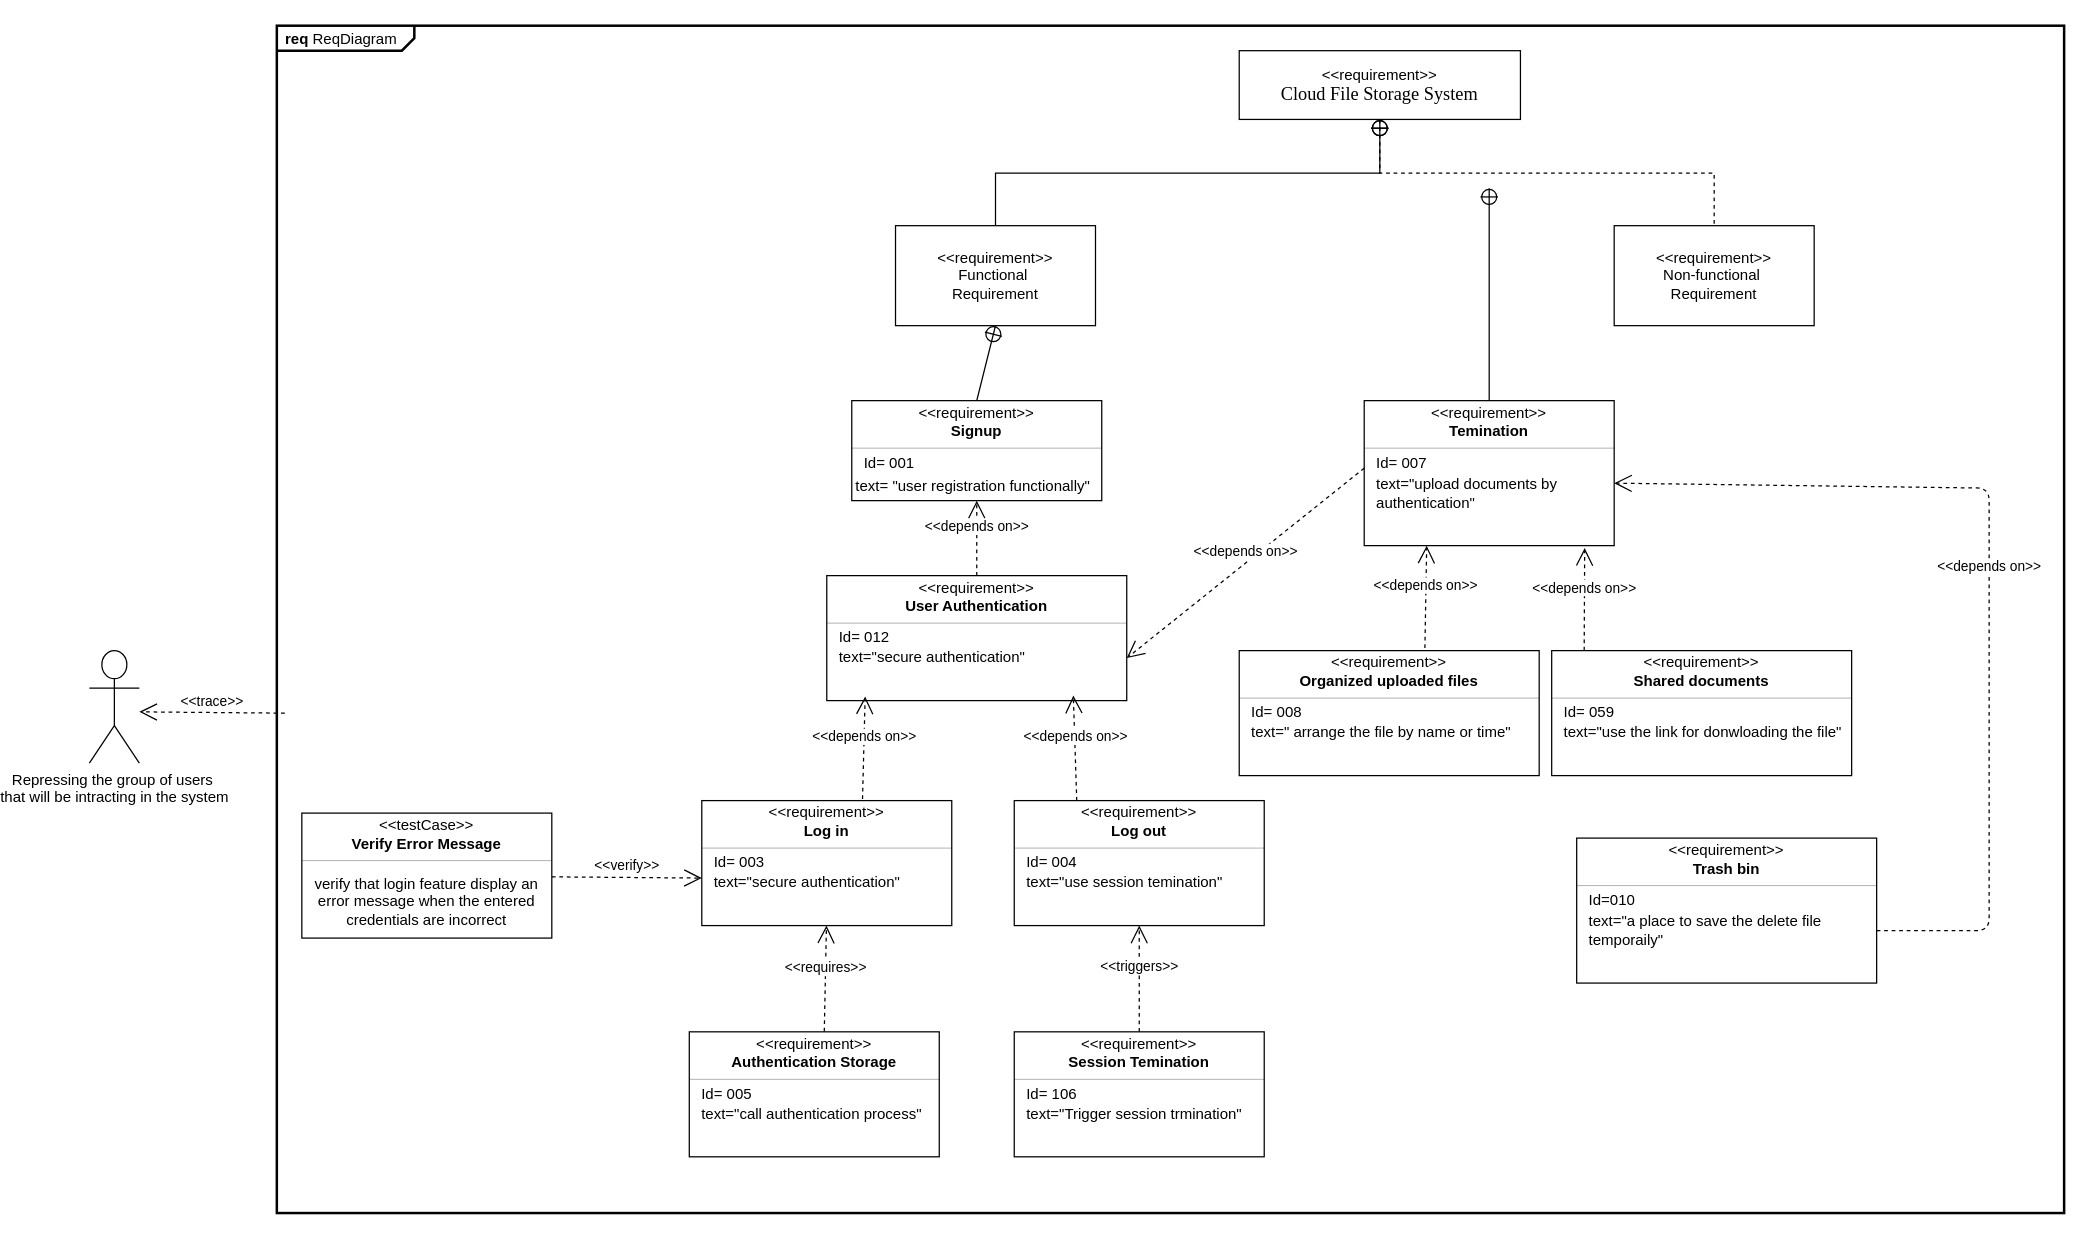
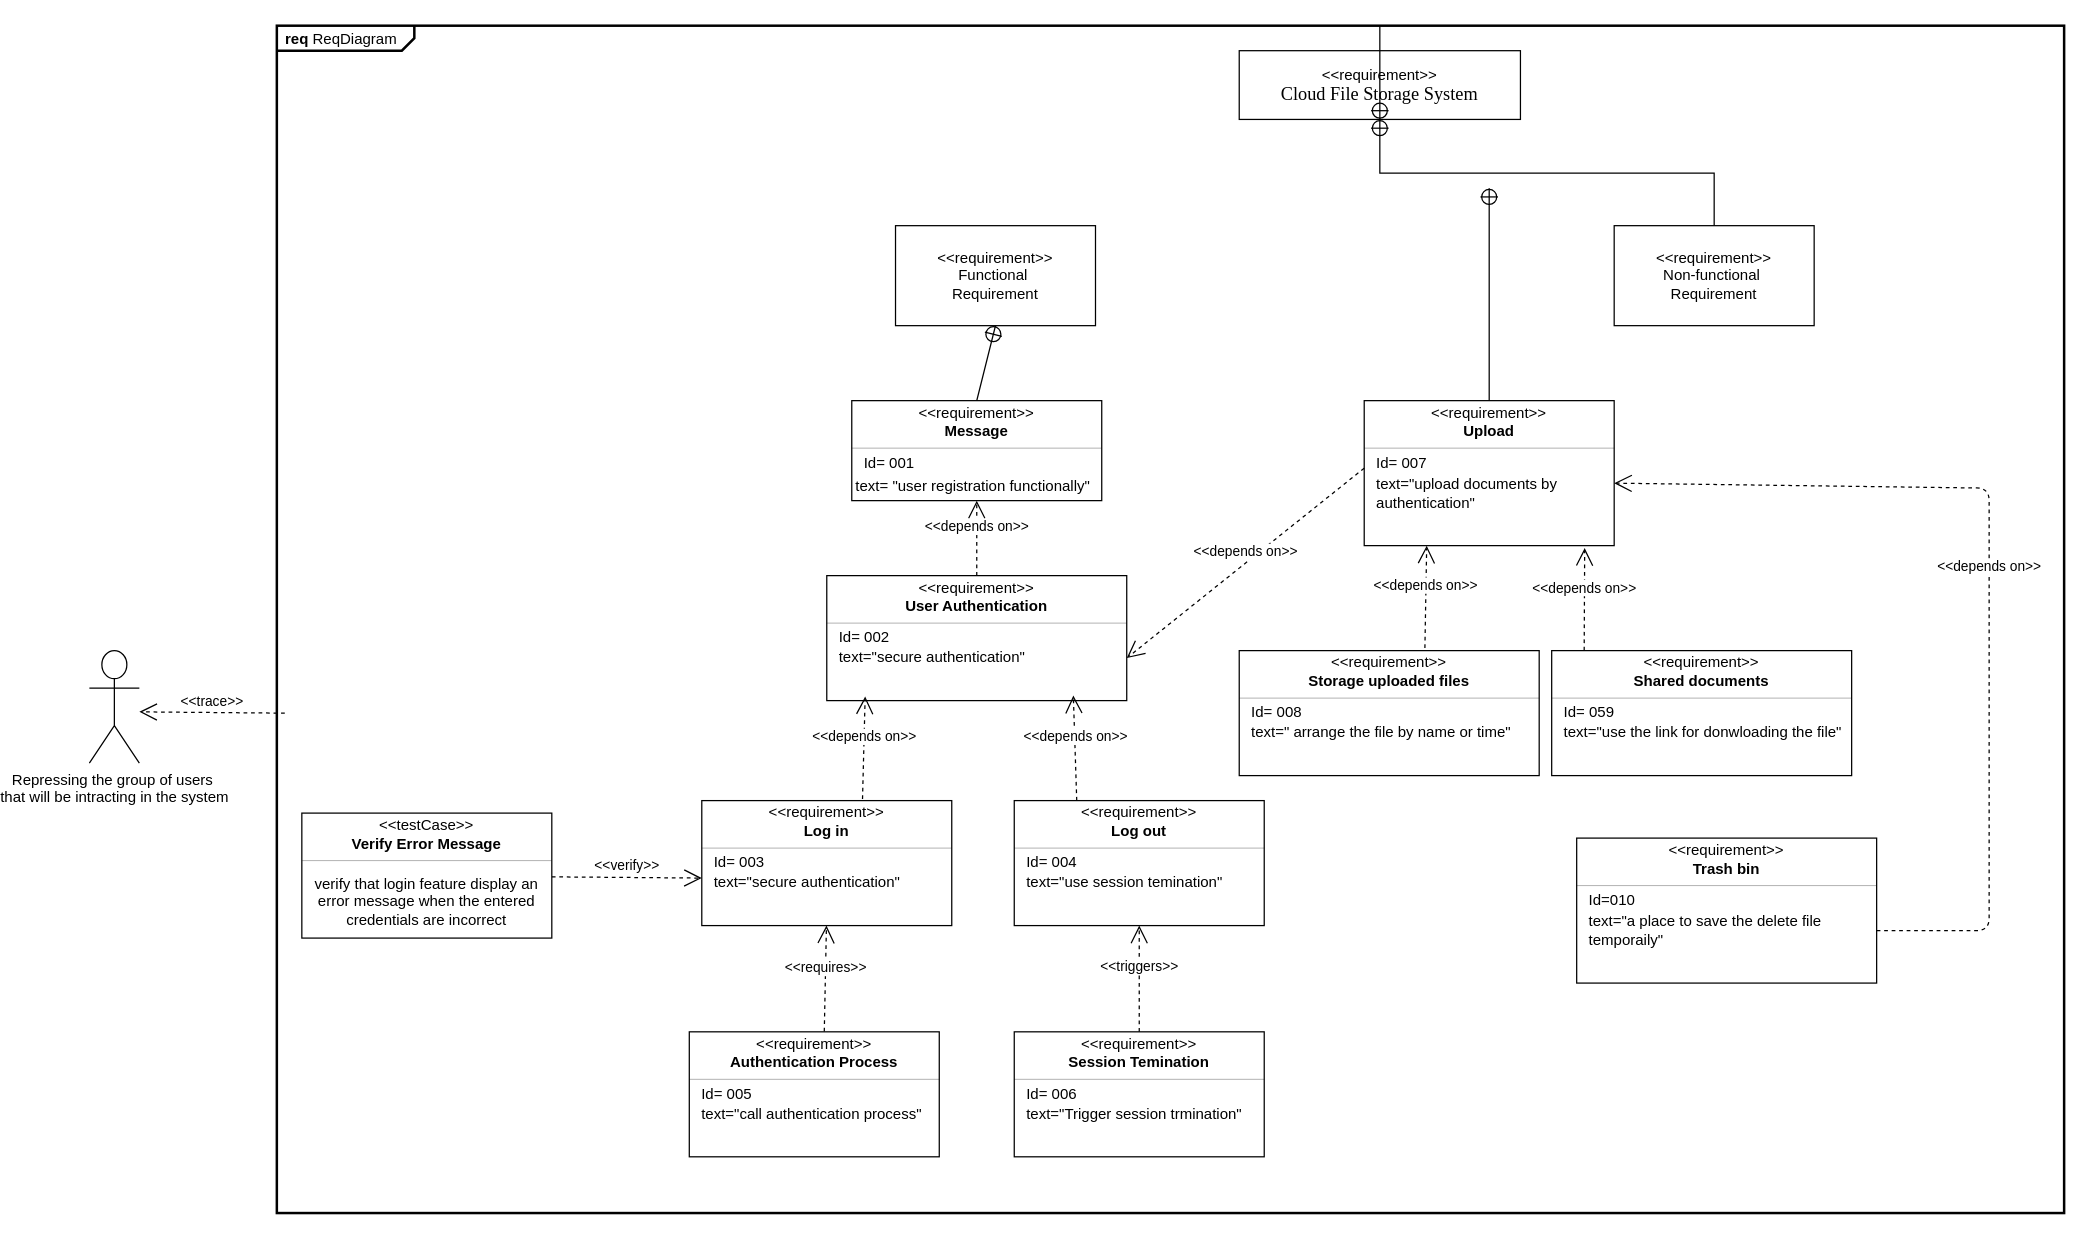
(1161, 173) -> (1380, 72)
(1574, 173) -> (1574, 173)
(977, 432) -> (977, 432)
(1489, 432) -> (1489, 432)
(867, 638) -> (867, 638)
(1389, 682) -> (1389, 682)
(814, 1063) -> (814, 1063)
(1054, 1094) -> (1054, 1094)
